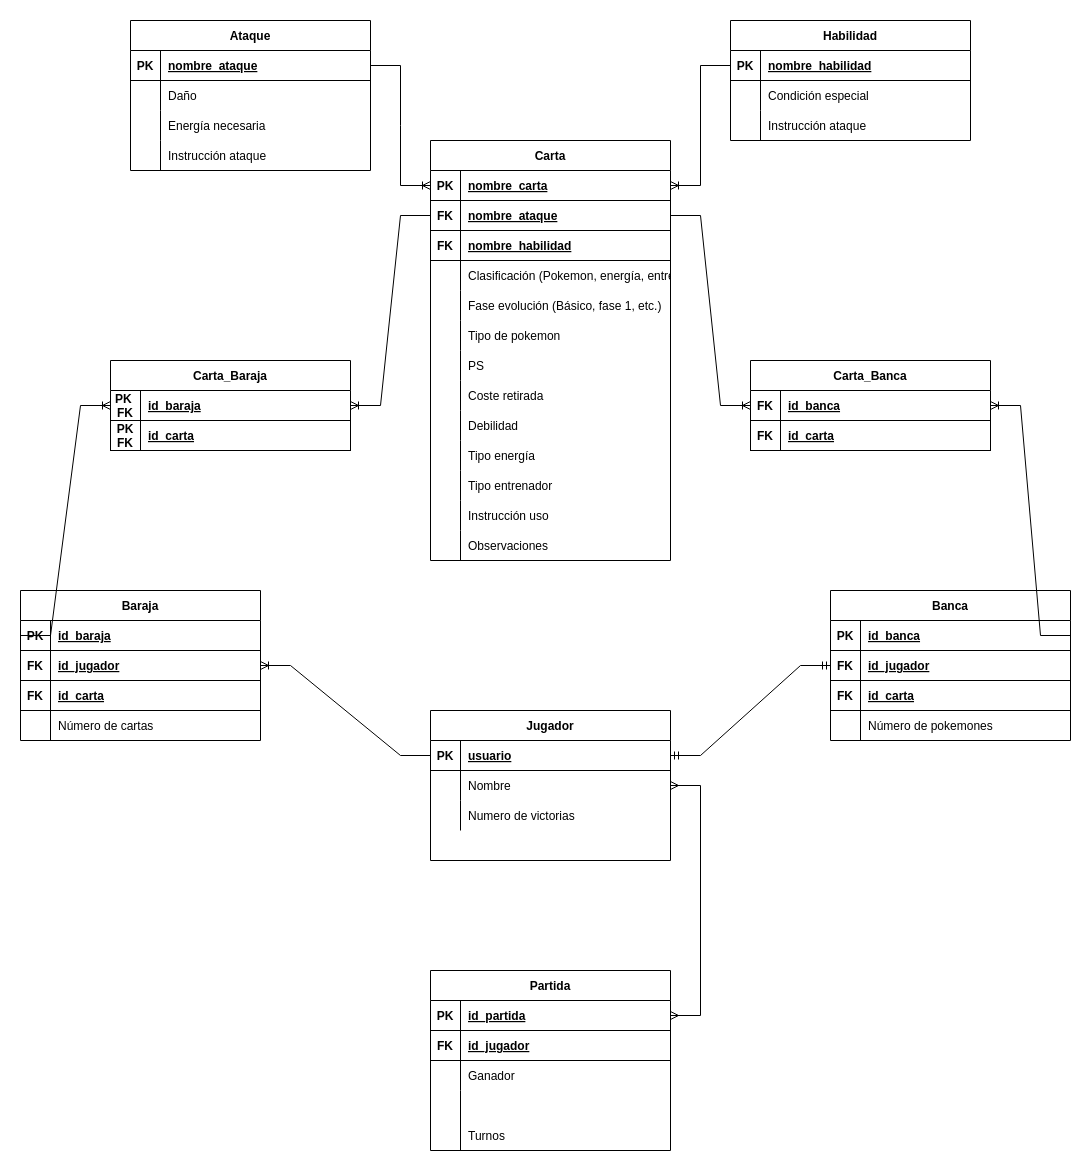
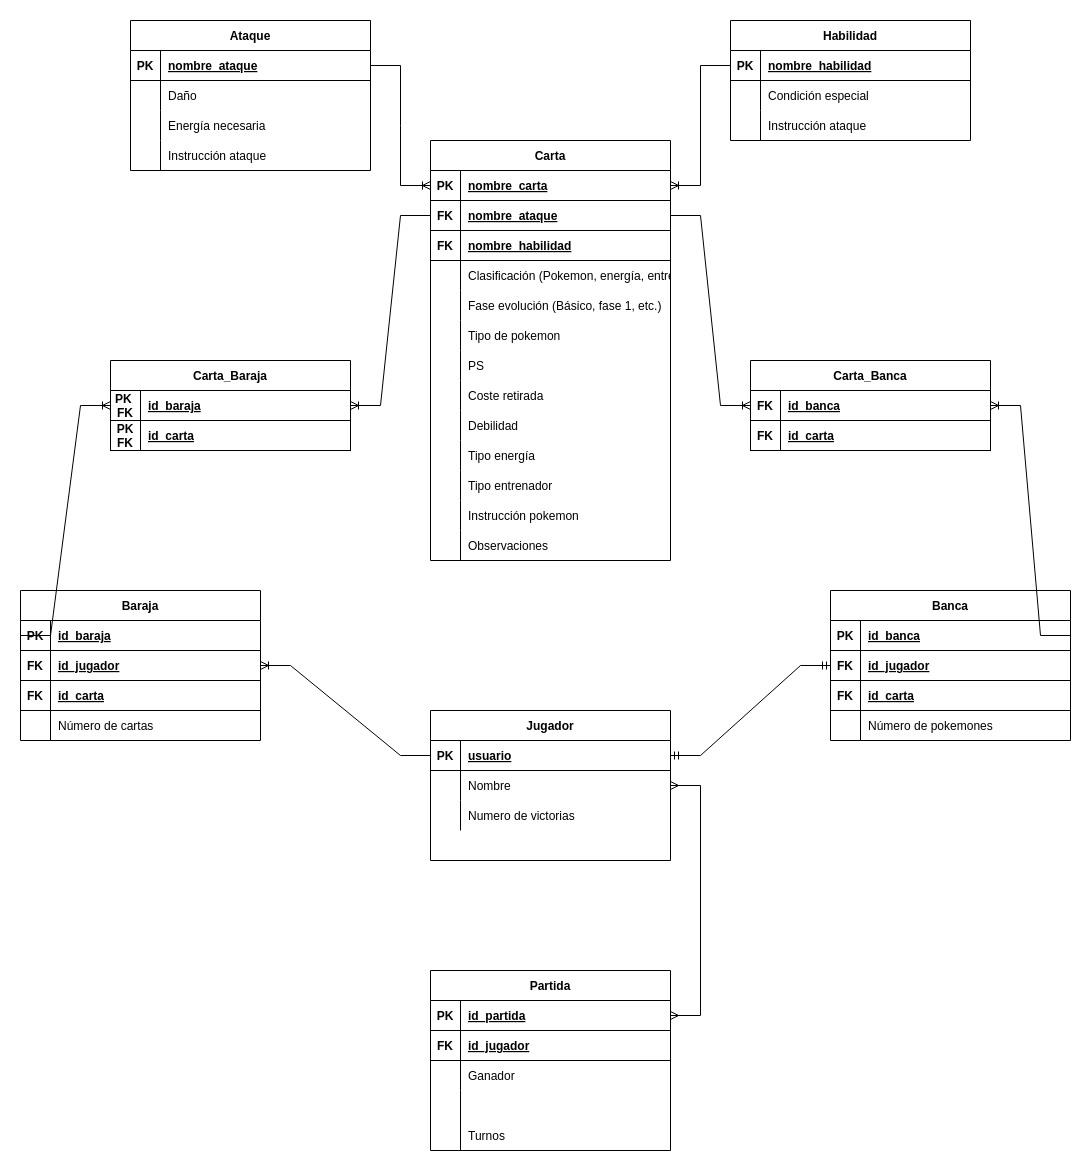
(515, 516) -> (529, 516)
